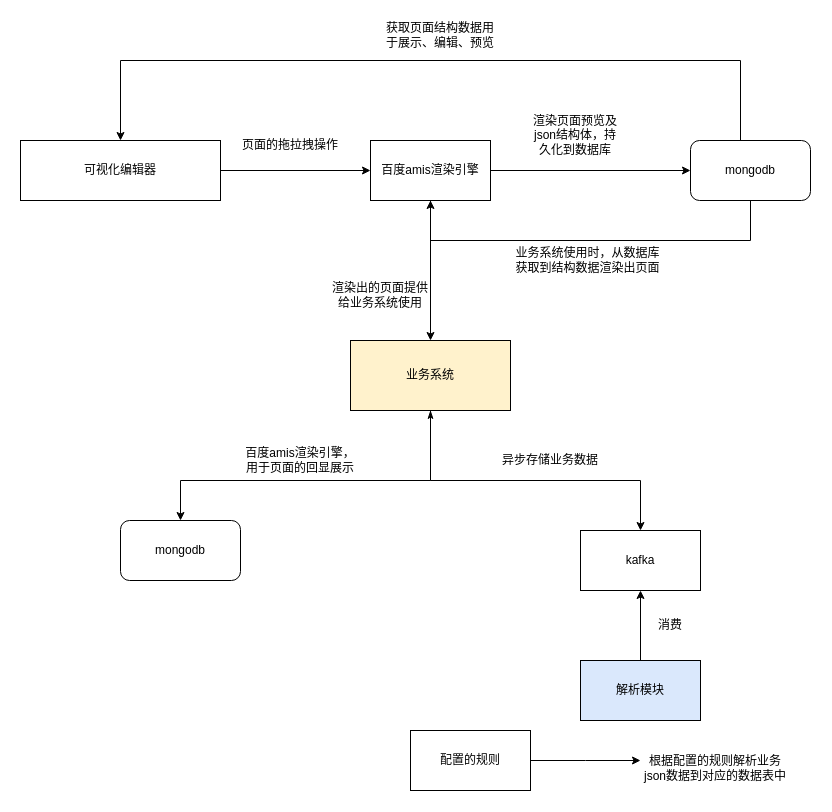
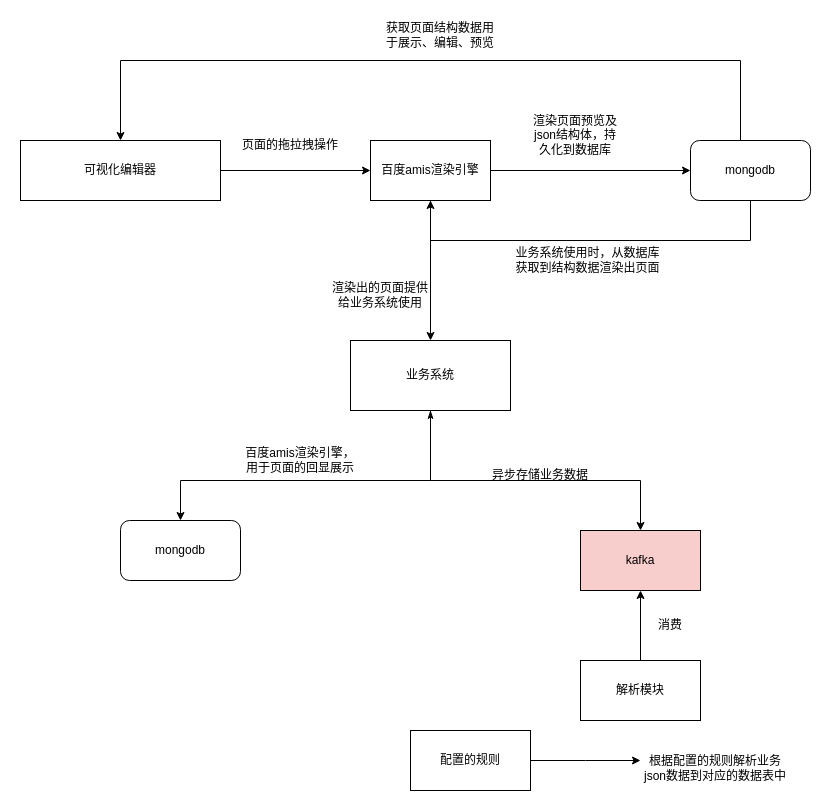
(431, 376) -> (431, 376)
(551, 461) -> (541, 476)
(641, 561) -> (641, 561)
(641, 691) -> (641, 691)
